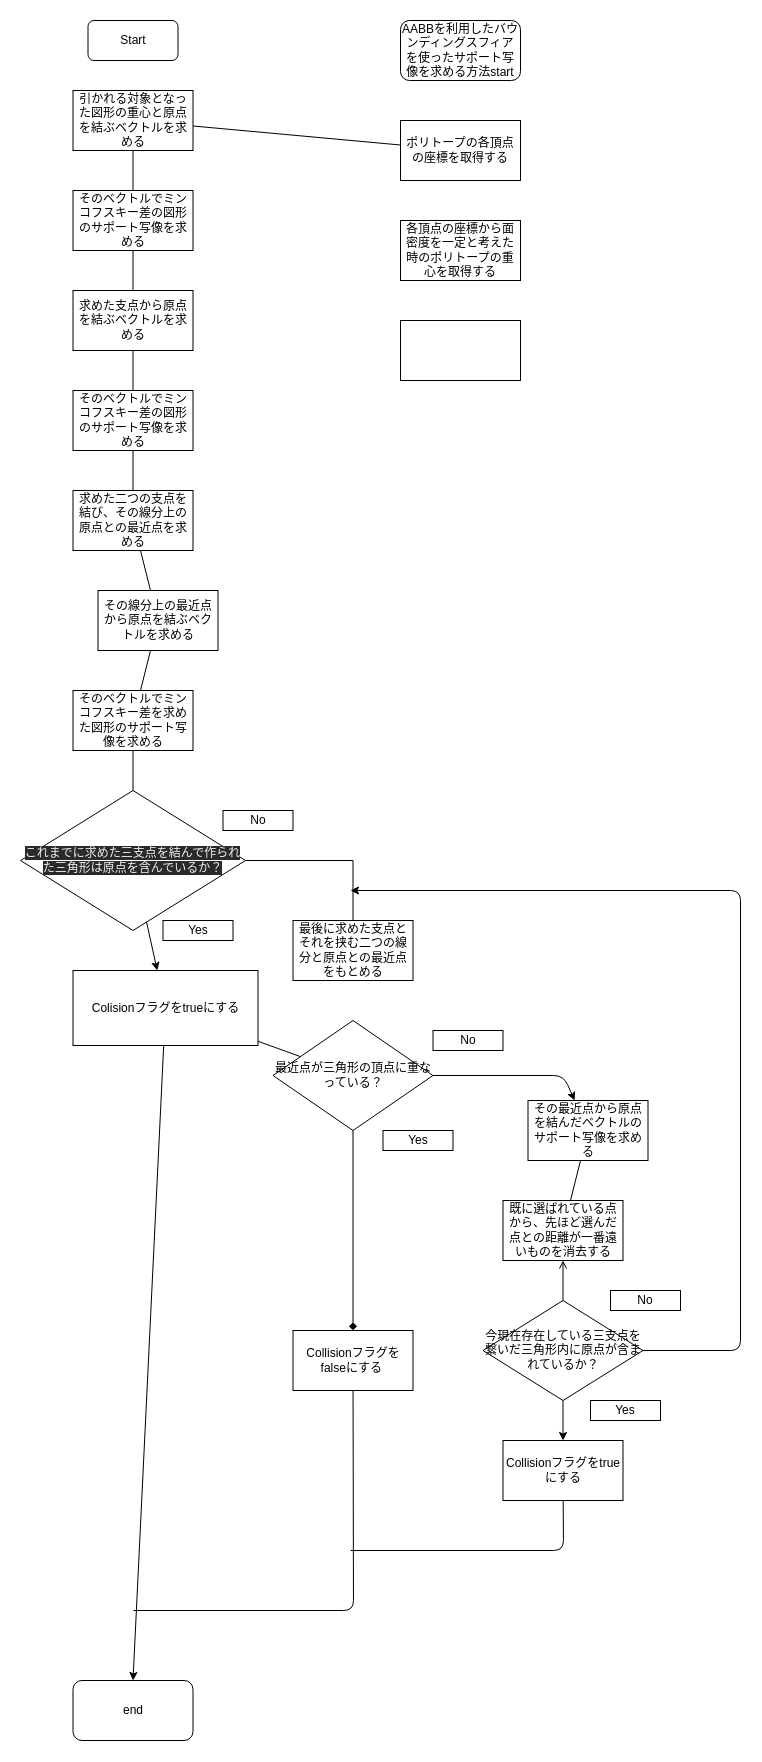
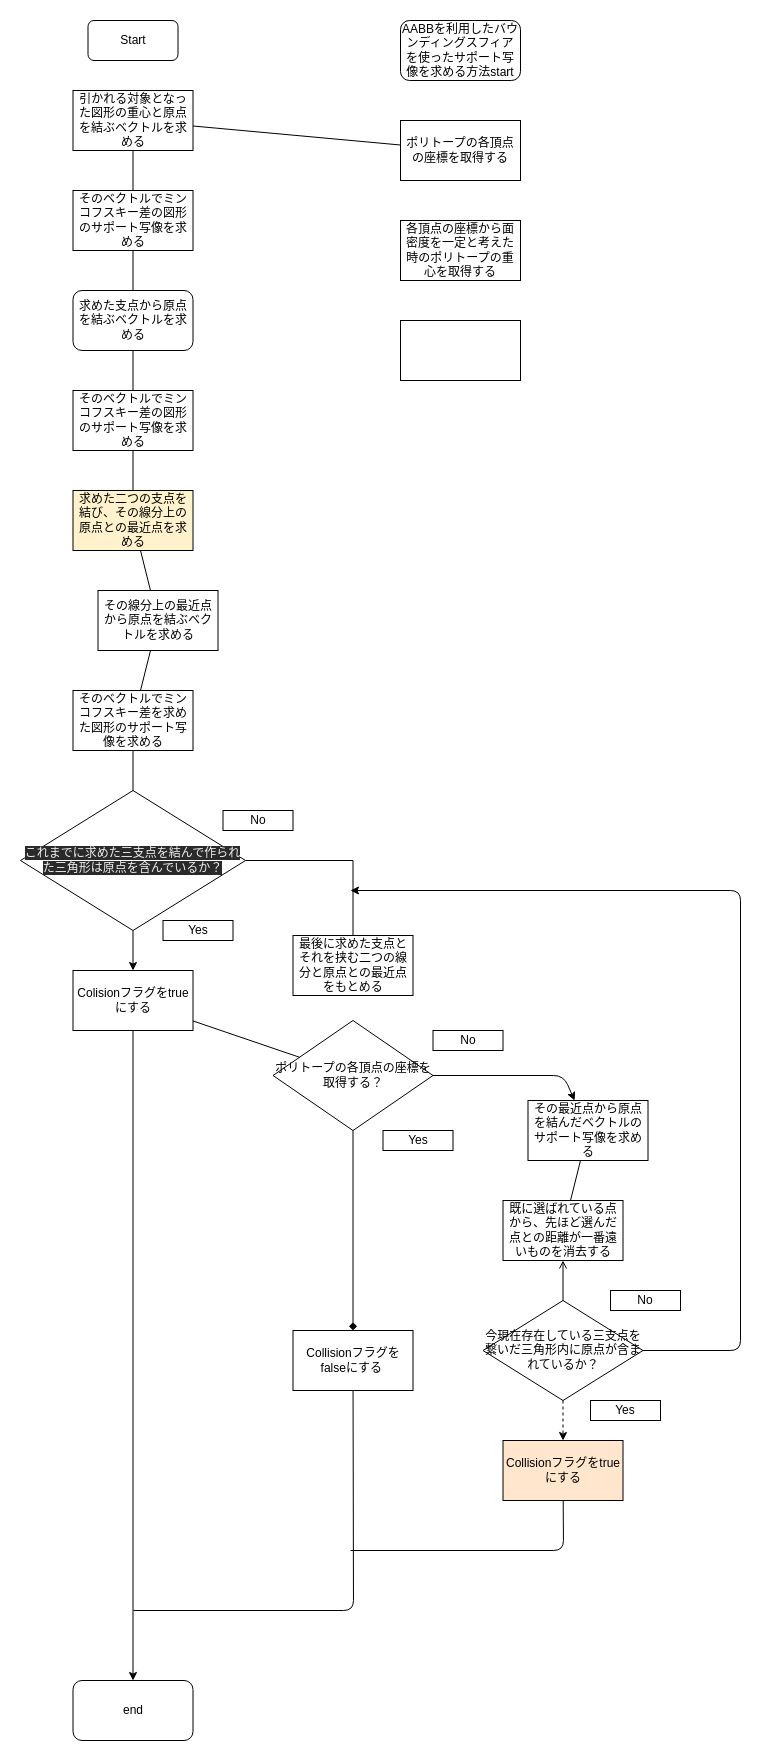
(133, 321) -> (133, 321)
(133, 521) -> (133, 521)
(353, 951) -> (353, 966)
(166, 1008) -> (133, 1001)
(354, 1076) -> (354, 1076)
(563, 1416) -> (563, 1416)
(563, 1471) -> (563, 1471)
